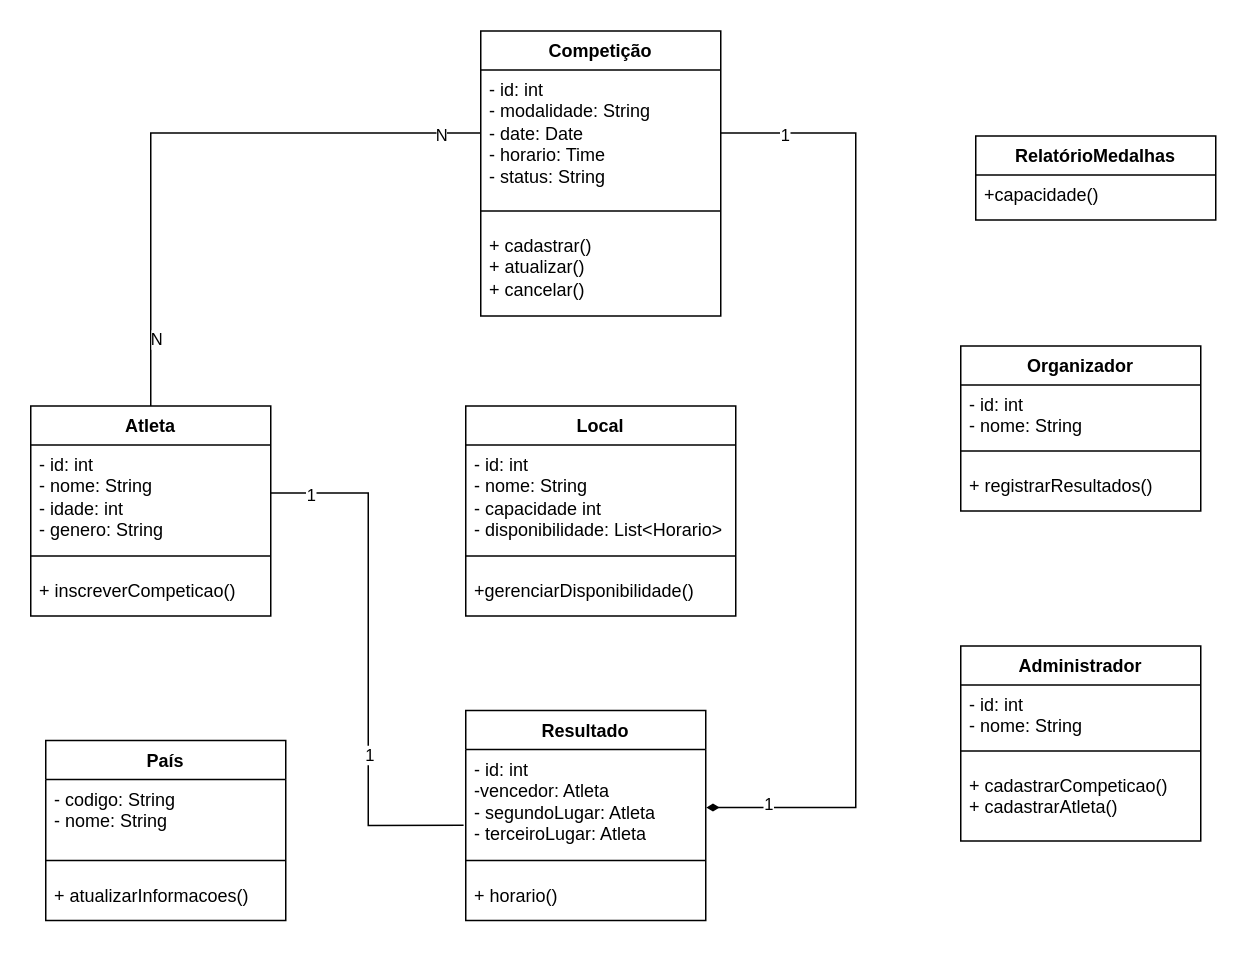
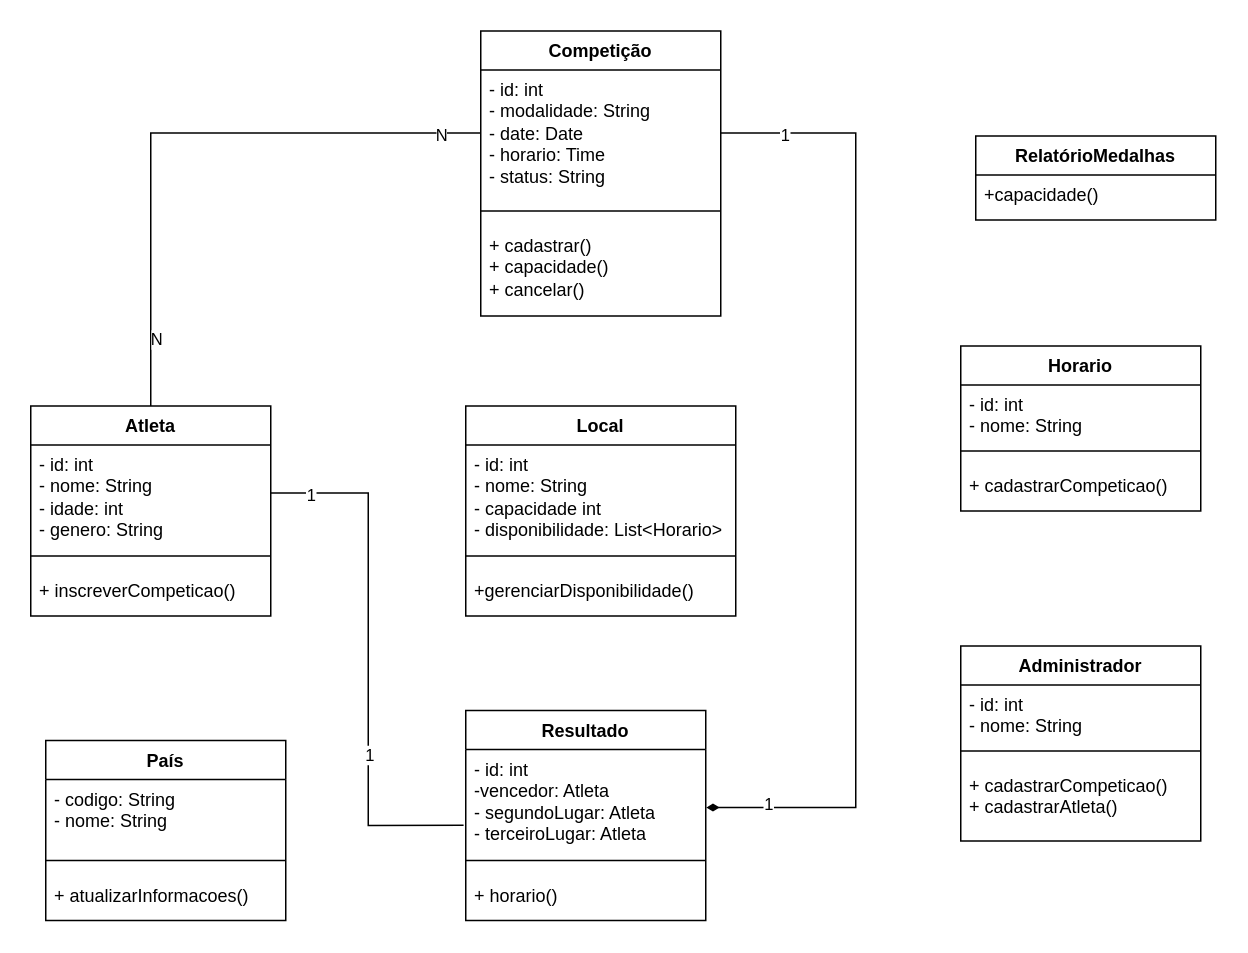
(553, 269) -> (558, 269)
(1081, 367) -> (1081, 367)
(1079, 487) -> (1081, 487)
